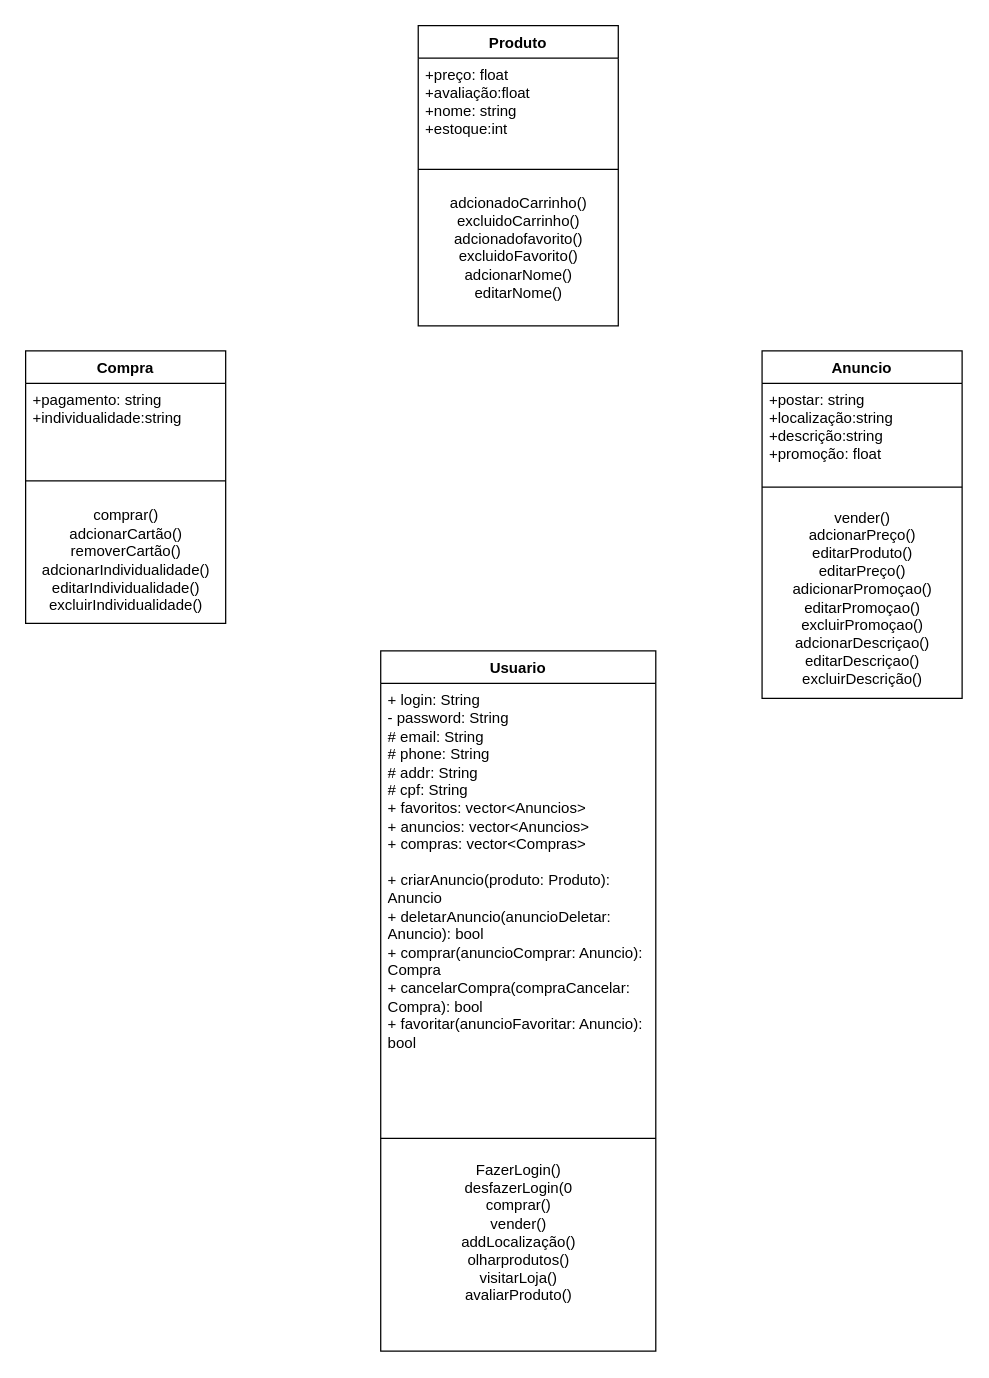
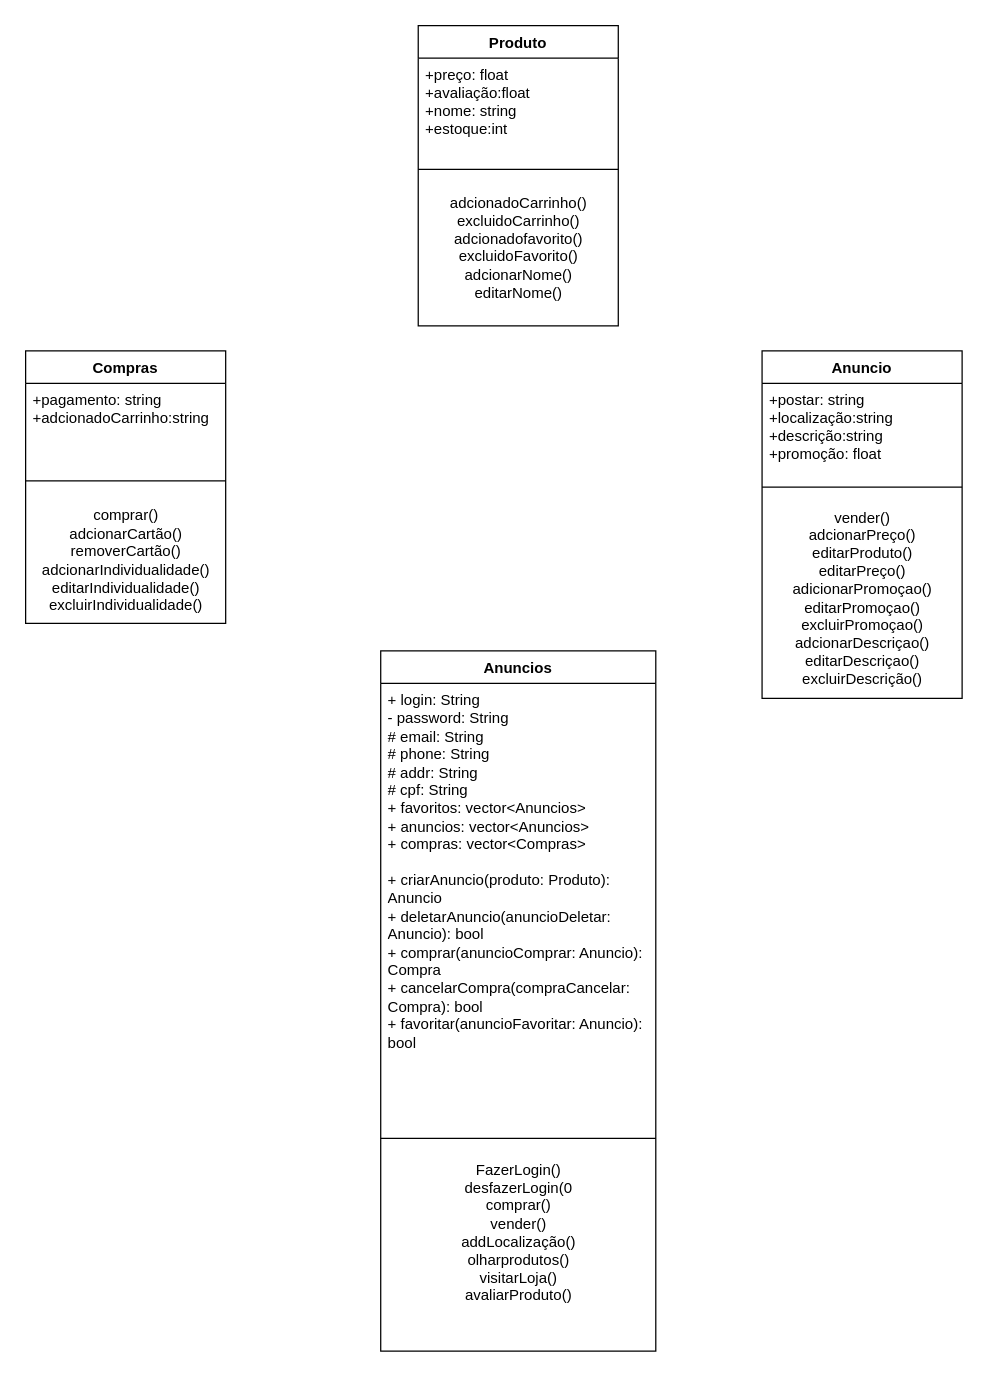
(126, 368) -> (126, 368)
(116, 410) -> (127, 419)
(518, 668) -> (518, 668)
